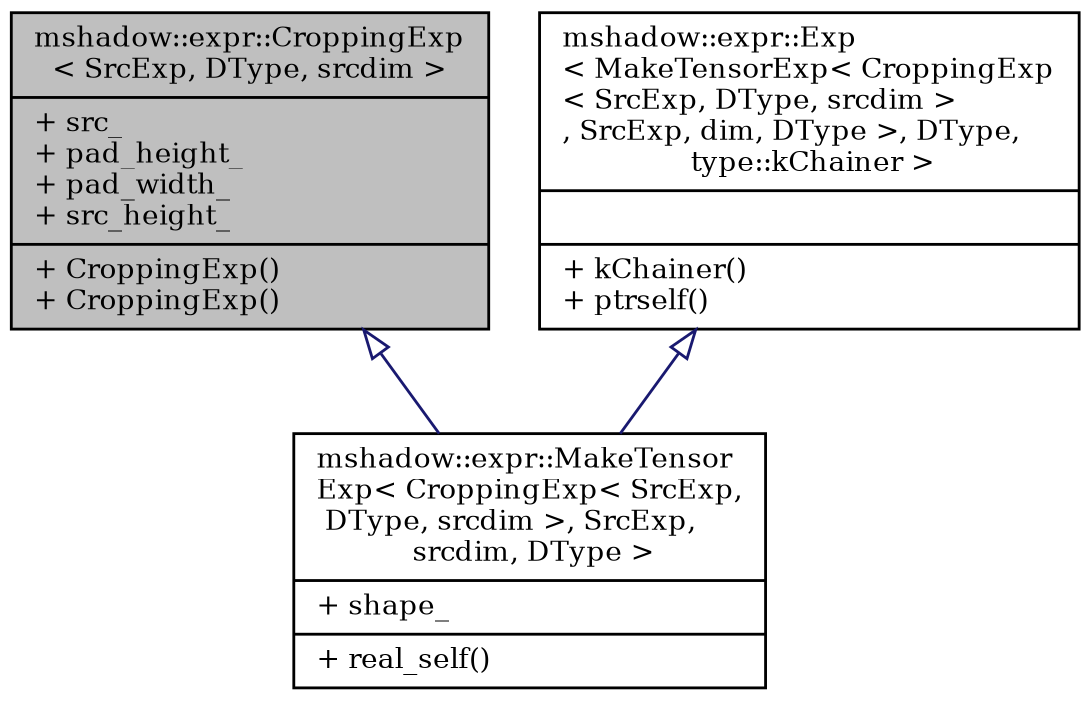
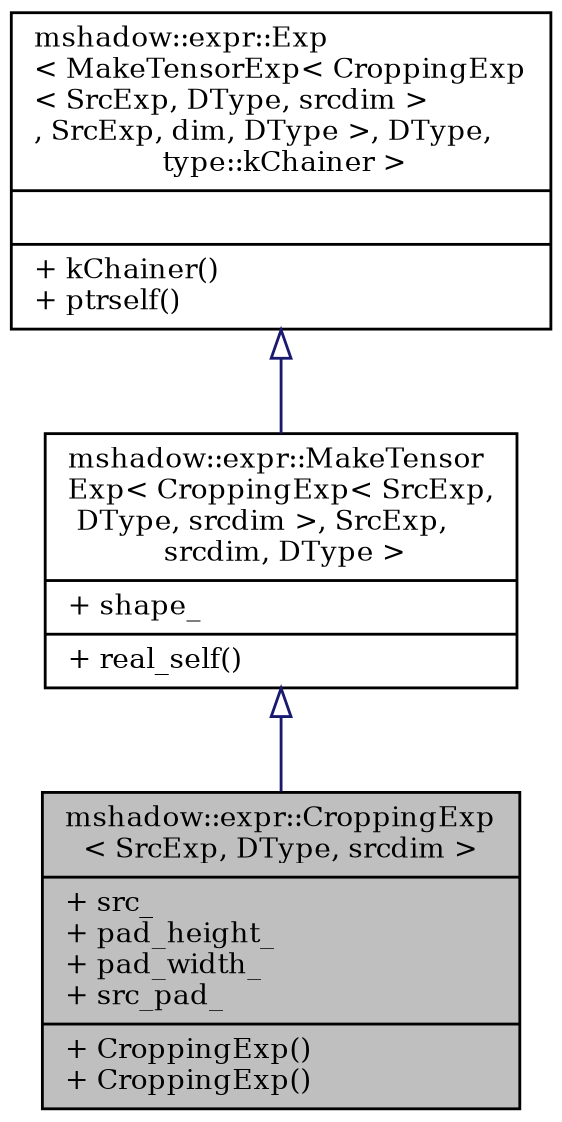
(133, 216) -> (145, 996)
(410, 394) -> (281, 754)
